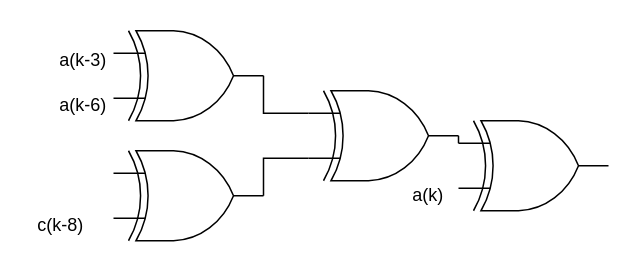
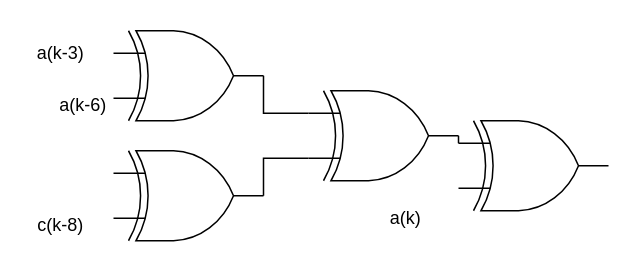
(83, 61) -> (61, 53)
(428, 196) -> (406, 218)
